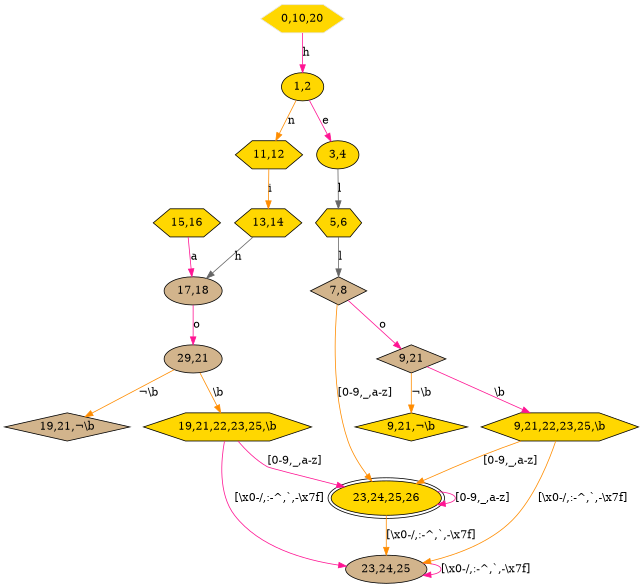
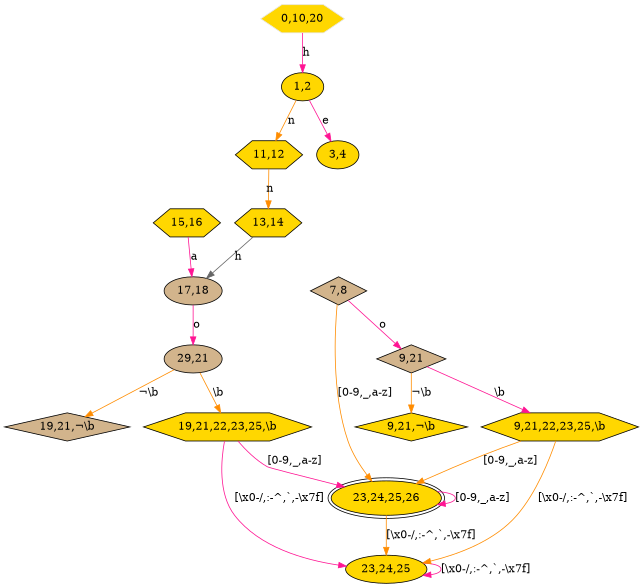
(270, 189) -> (270, 189)
(339, 223) -> none
(386, 569) -> (386, 569)
